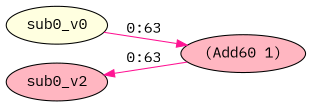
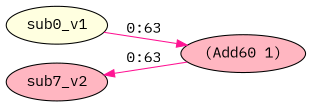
(57, 25) -> (57, 25)
(57, 82) -> (57, 82)
